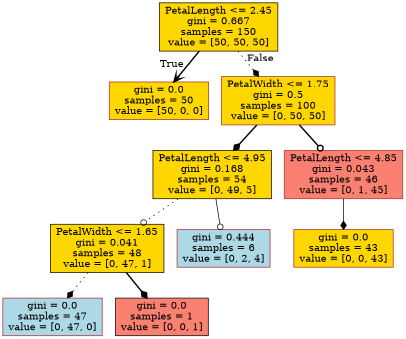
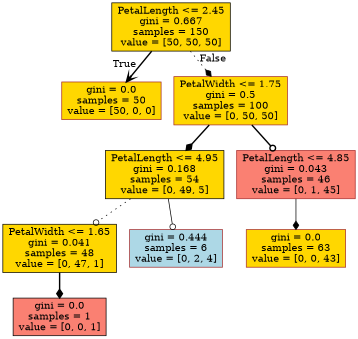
(344, 248) -> (296, 248)
(53, 317) -> none
